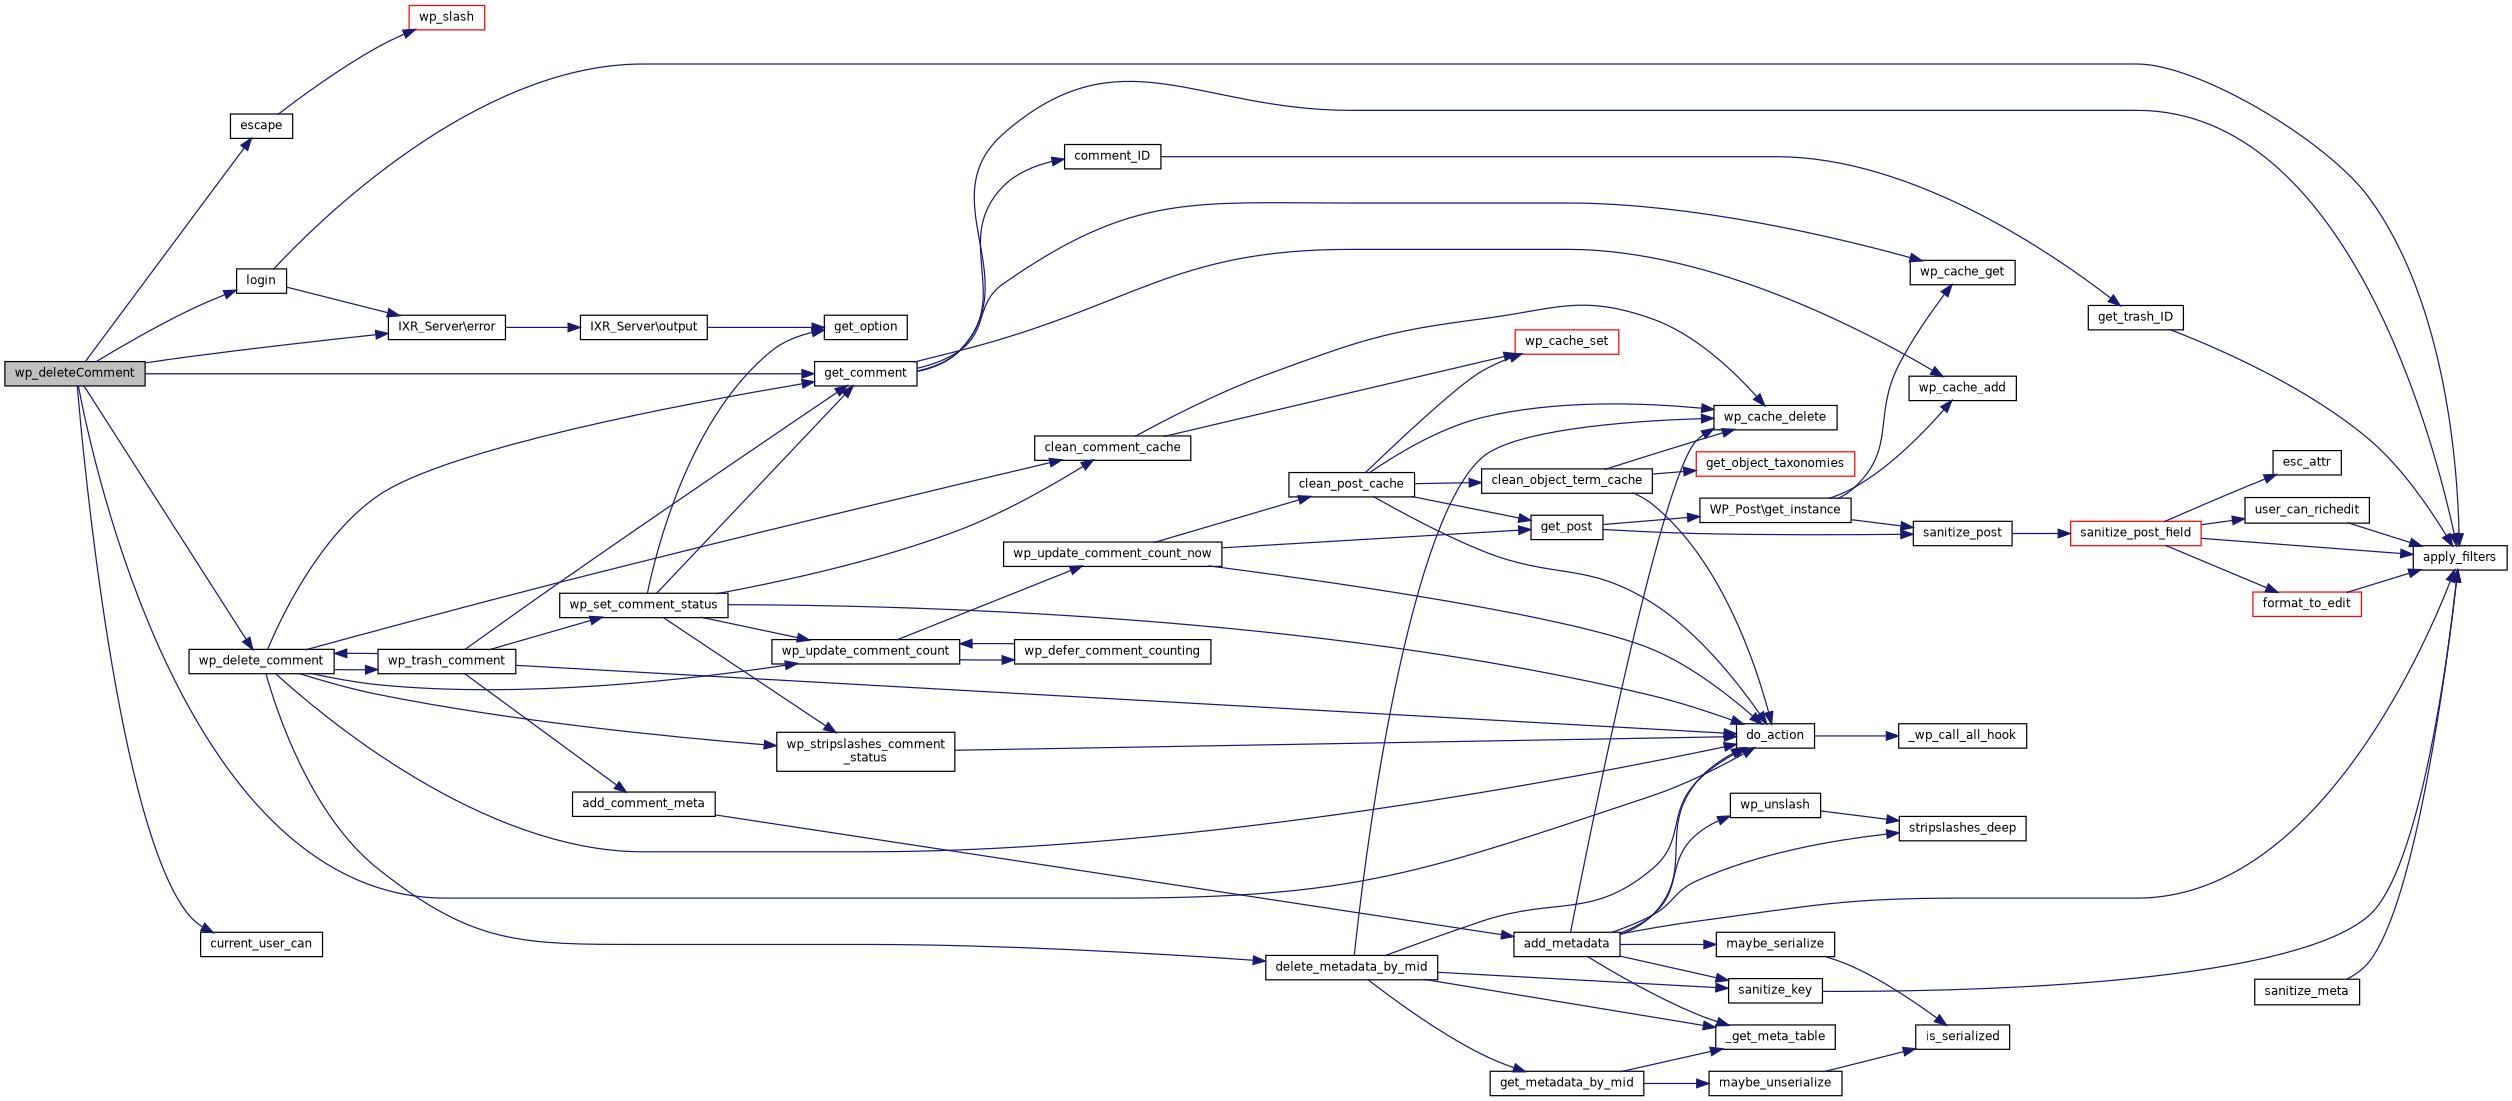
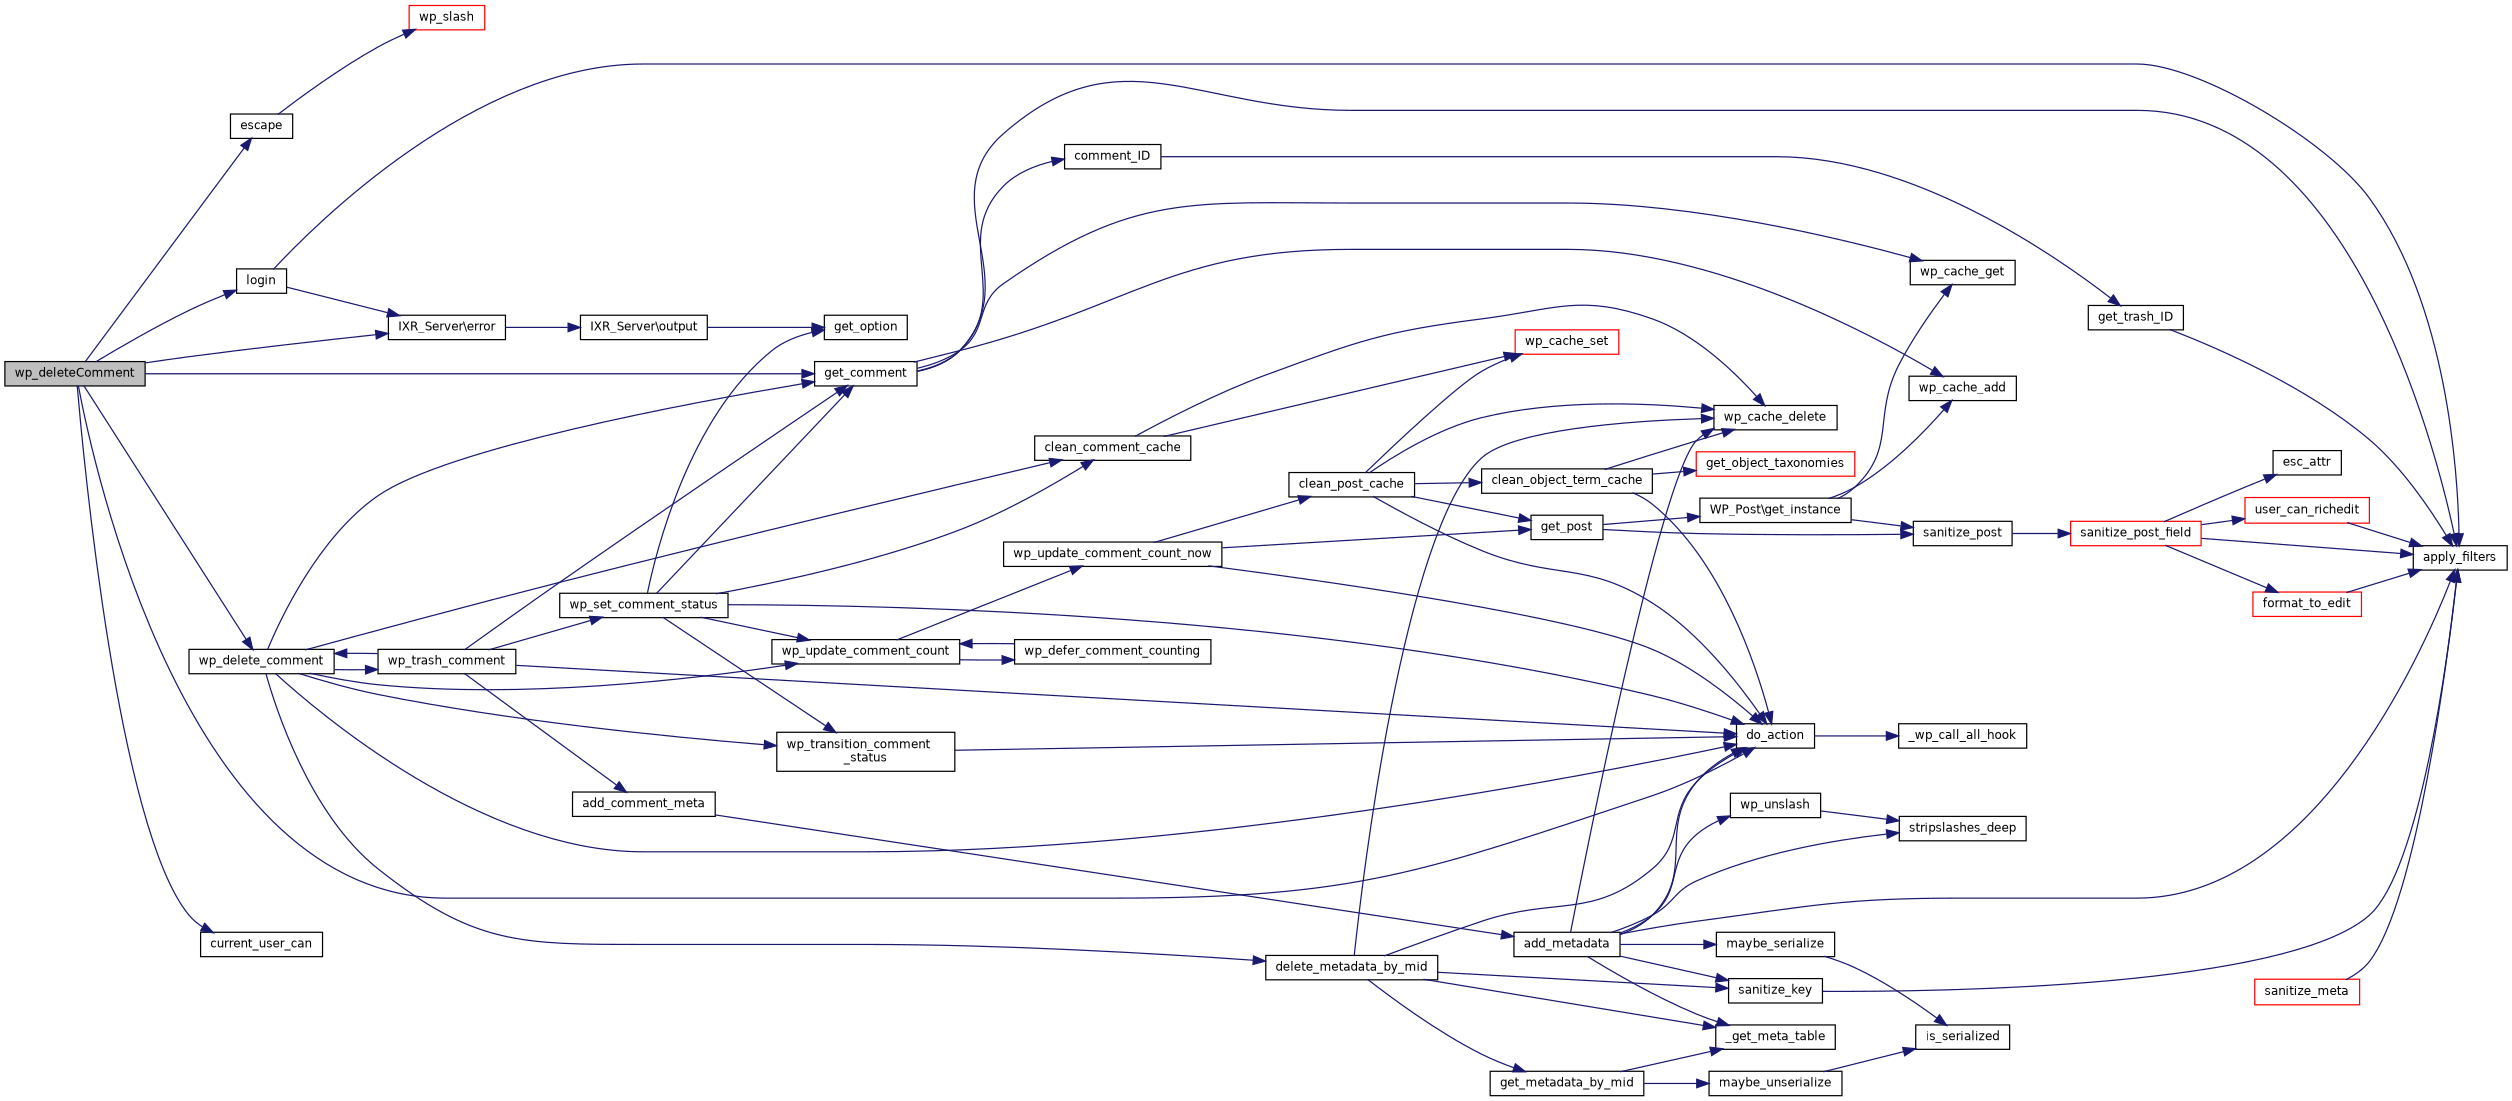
(2307, 510) -> (2307, 510)
(866, 752) -> (866, 752)
(2307, 992) -> (2307, 992)
